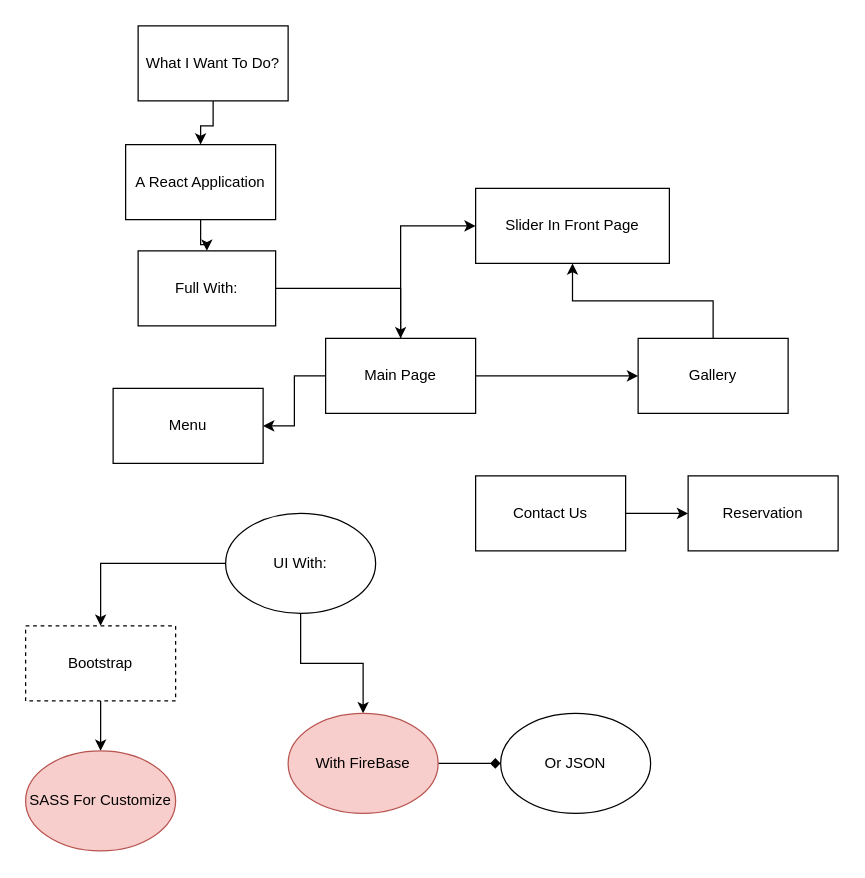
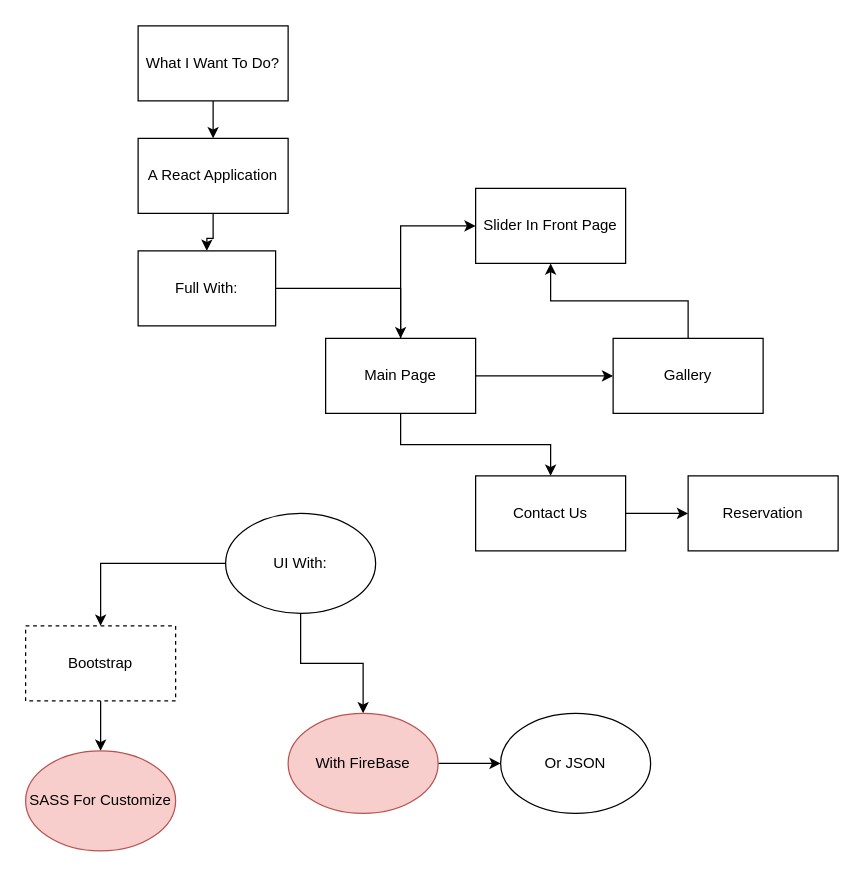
(201, 182) -> (213, 176)
(573, 226) -> (551, 226)
(713, 376) -> (688, 376)
(294, 397) -> none
(188, 426) -> none
none -> (472, 444)
(490, 763) -> (491, 763)
